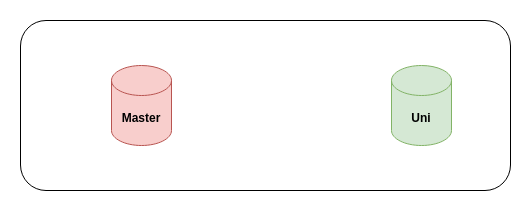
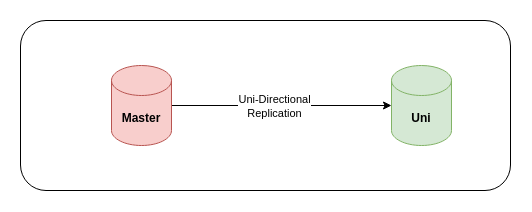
none -> (347, 106)
